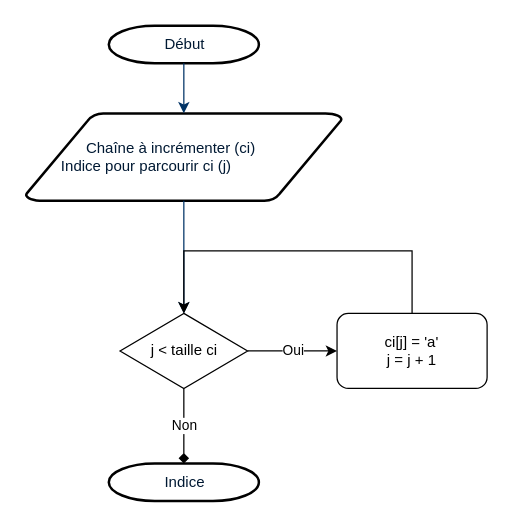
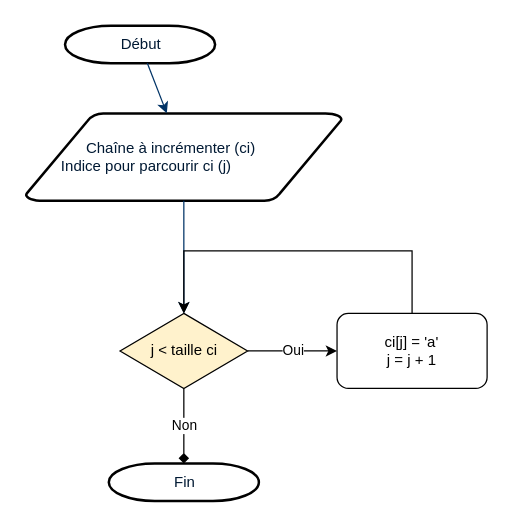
(184, 44) -> (140, 44)
(184, 351) -> (184, 351)
(185, 482) -> (185, 482)
